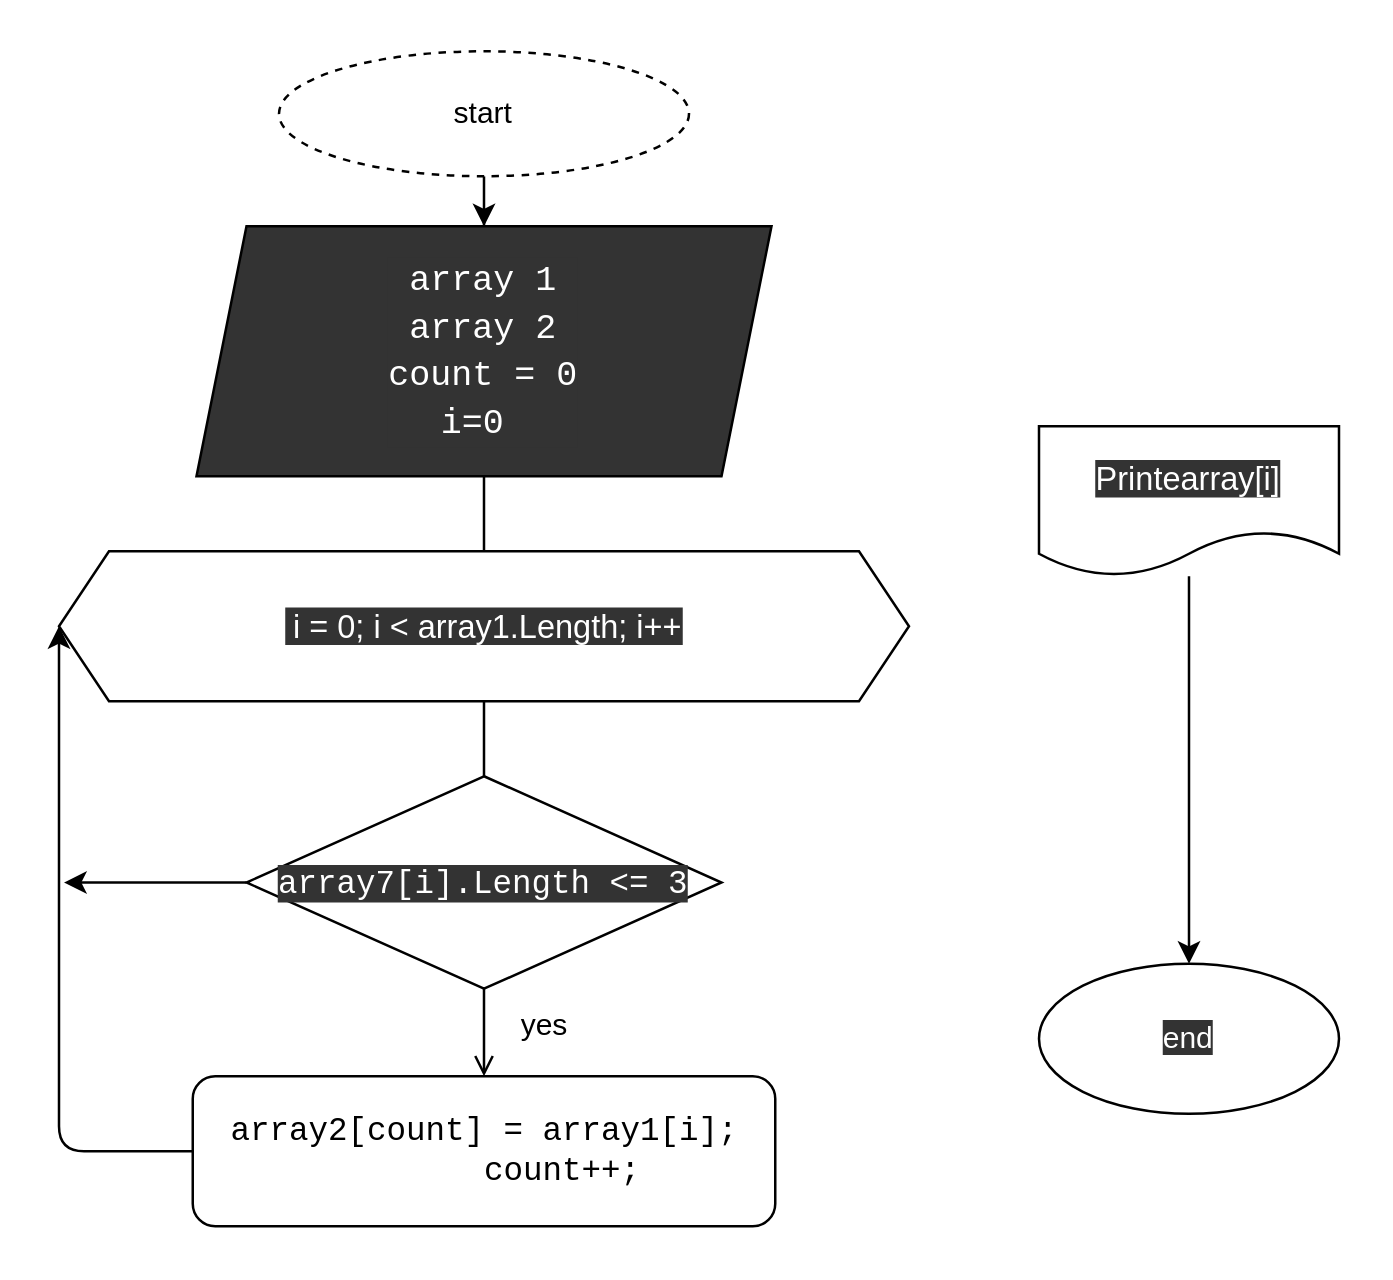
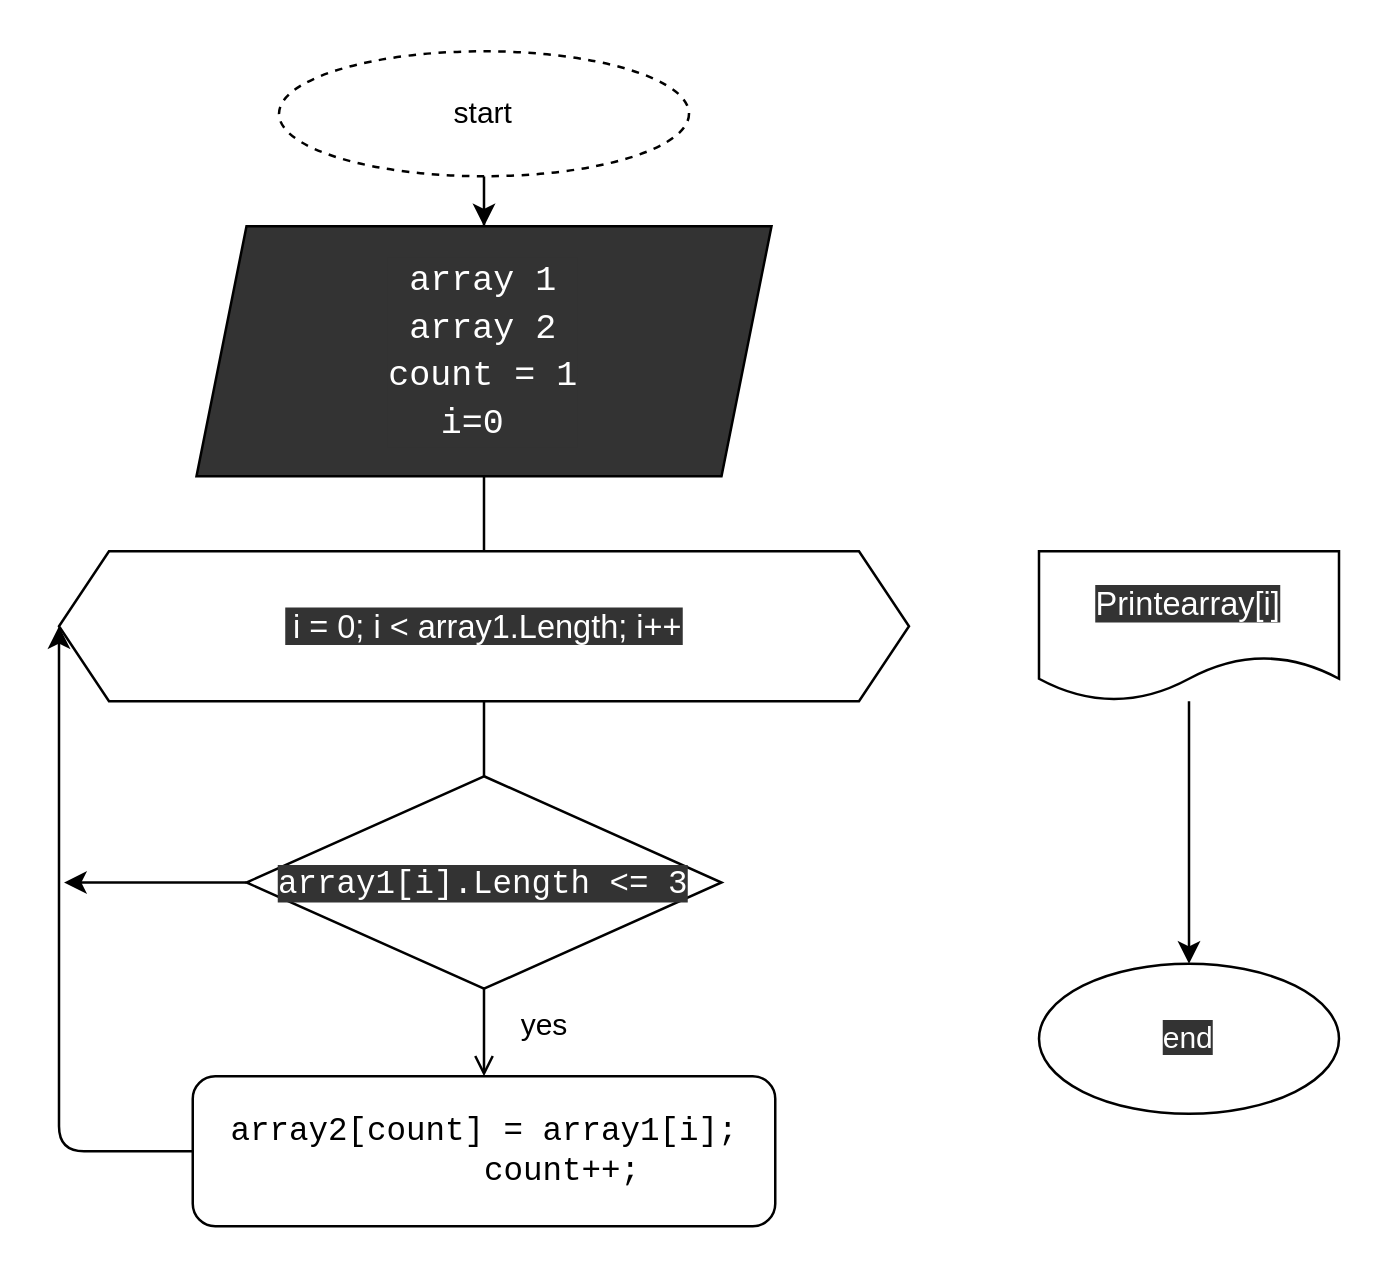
(484, 351) -> (484, 351)
(1189, 501) -> (1189, 626)
(484, 884) -> (484, 884)
